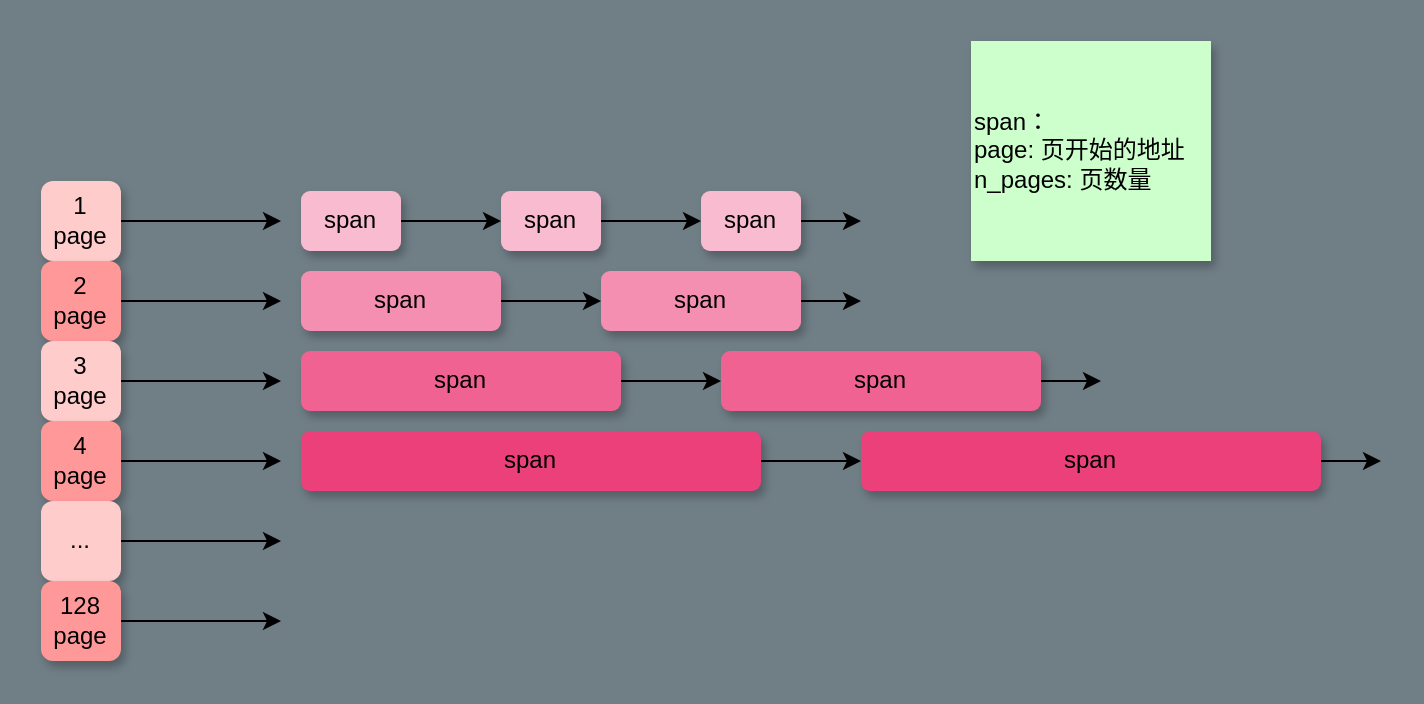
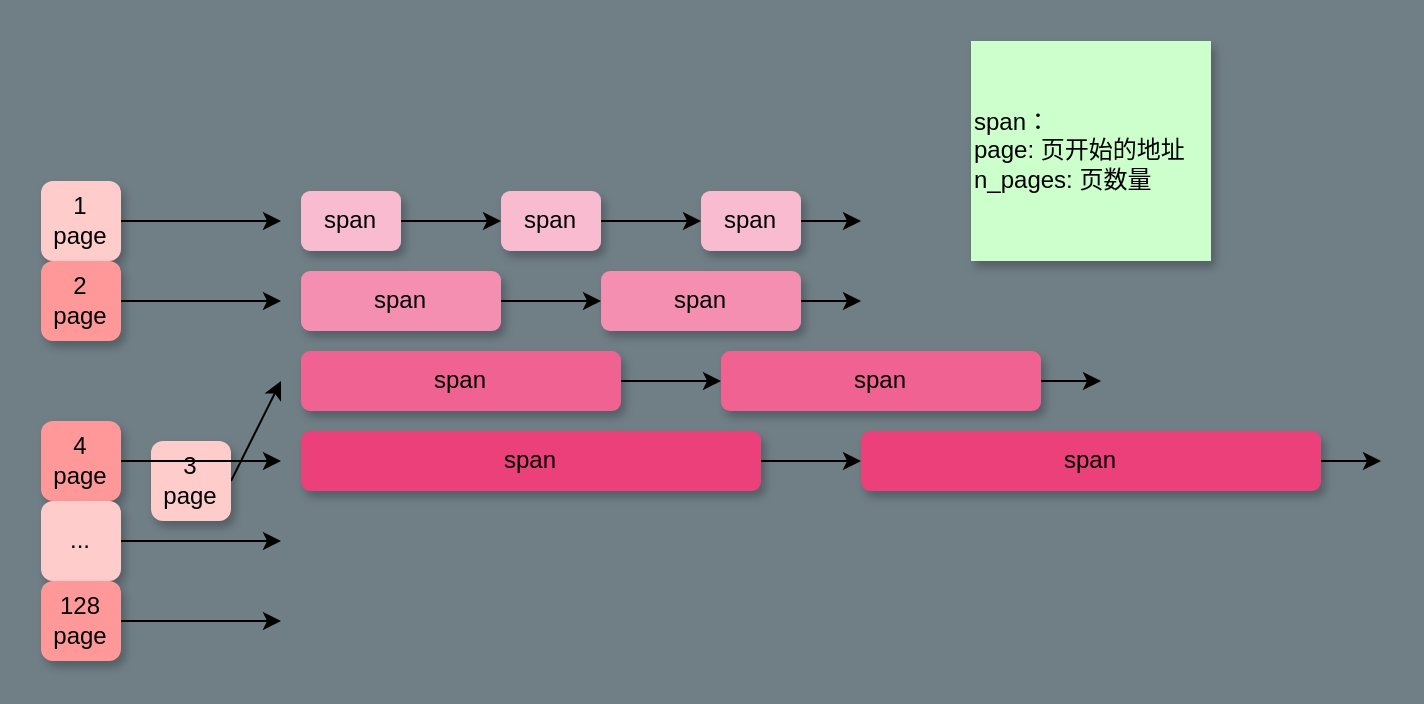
(81, 381) -> (191, 481)
